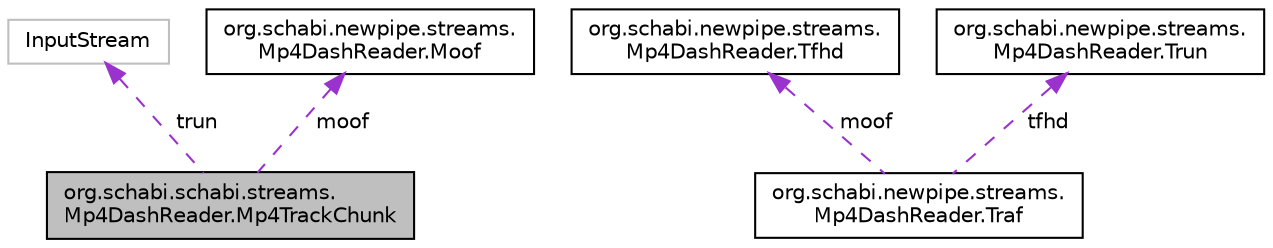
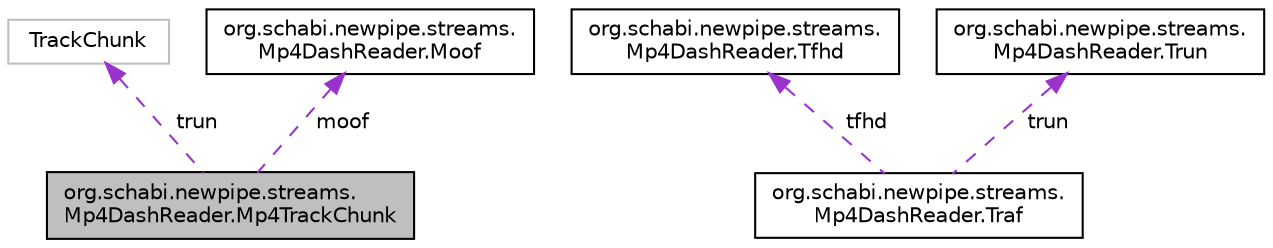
(89, 42) -> (89, 42)
(864, 123) -> (864, 123)
(1045, 123) -> (1045, 123)
(231, 205) -> (231, 205)
